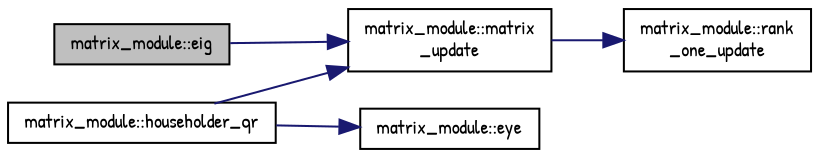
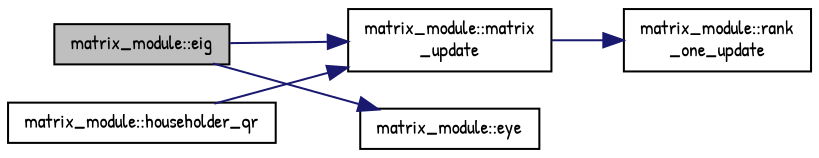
(308, 126) -> (264, 78)
